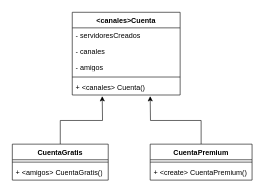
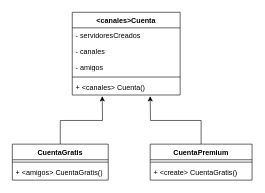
(202, 178) -> (201, 173)
